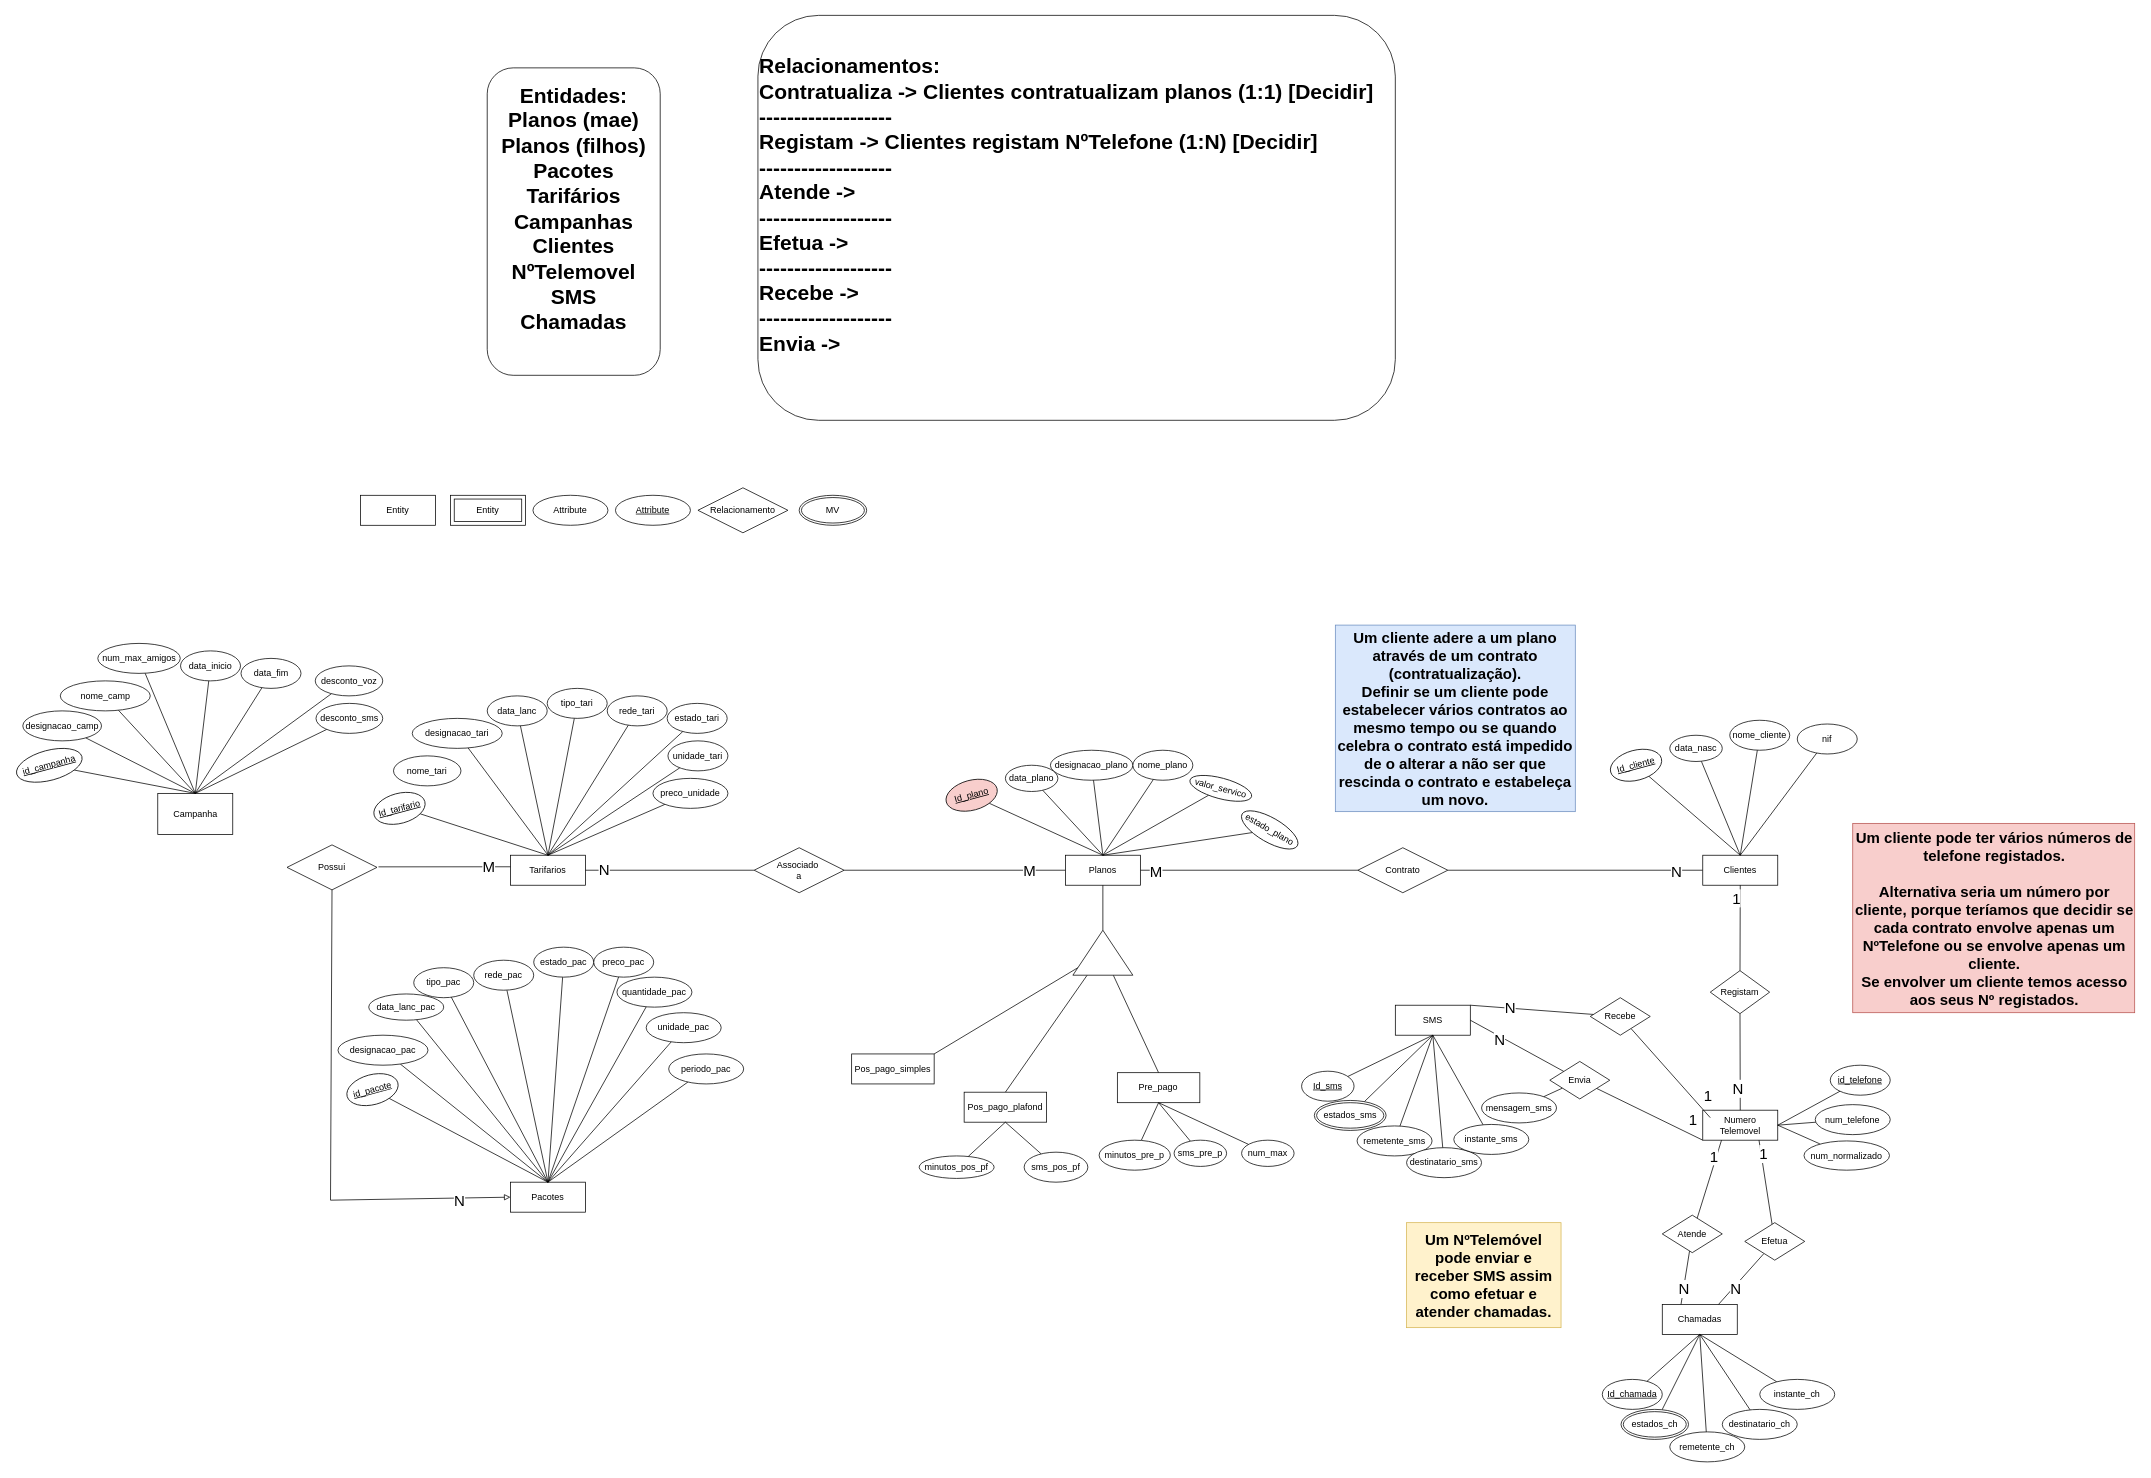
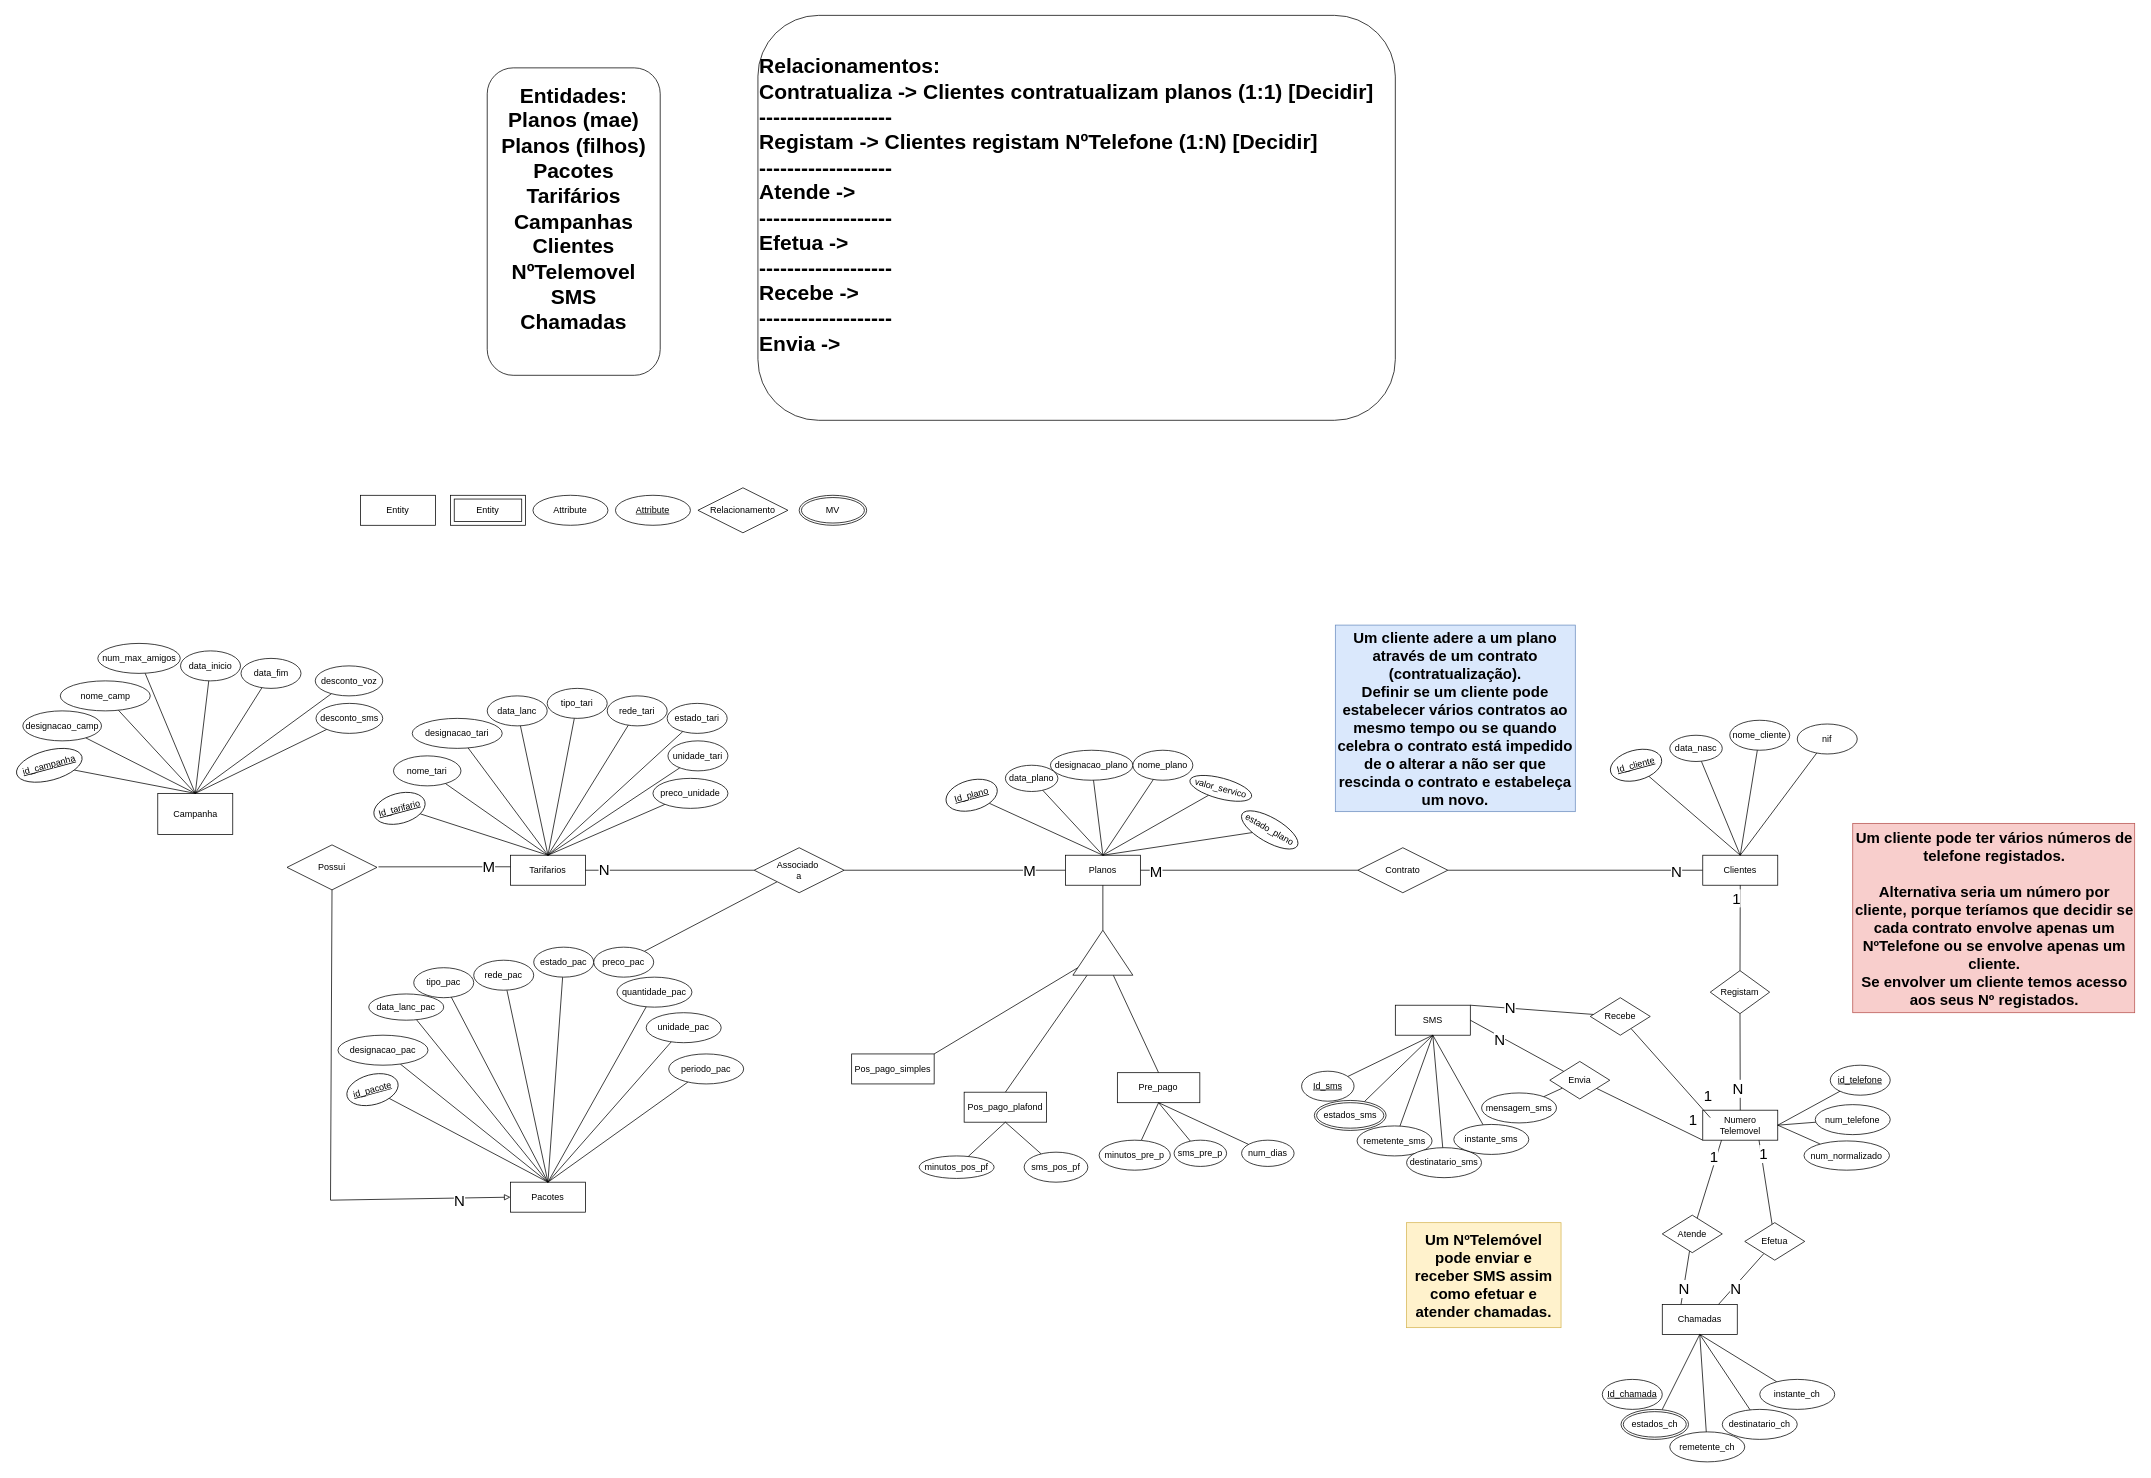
(972, 795) -> (972, 795)
none -> (493, 817)
(585, 1075) -> (710, 917)
(1268, 1154) -> (1268, 1154)
(1671, 1360) -> none
